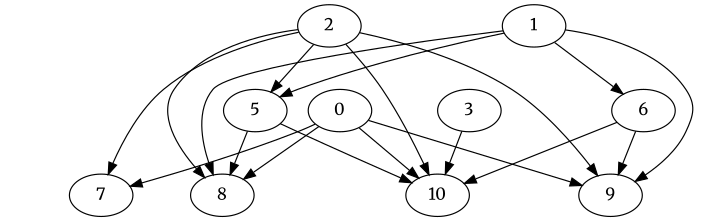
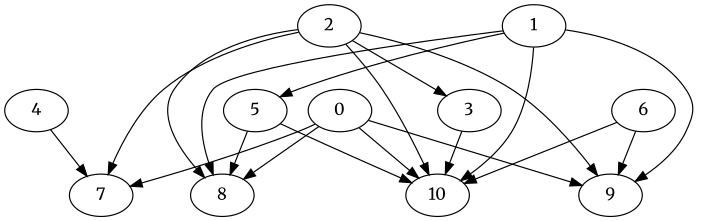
(584, 65) -> (518, 119)
(289, 72) -> (396, 66)
none -> (36, 111)
